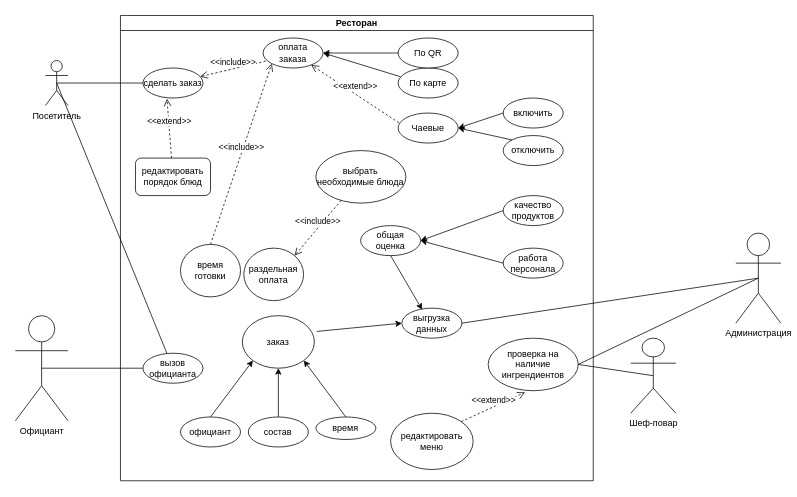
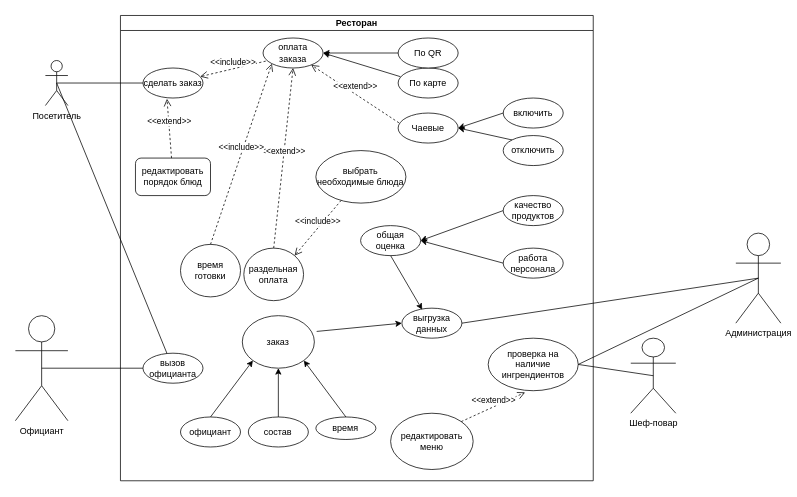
none -> (283, 159)
